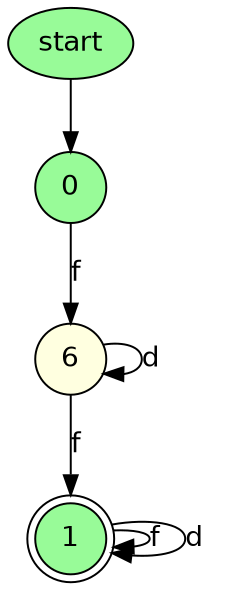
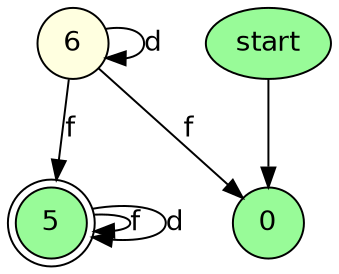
(71, 263) -> (163, 127)
(71, 539) -> (51, 223)
